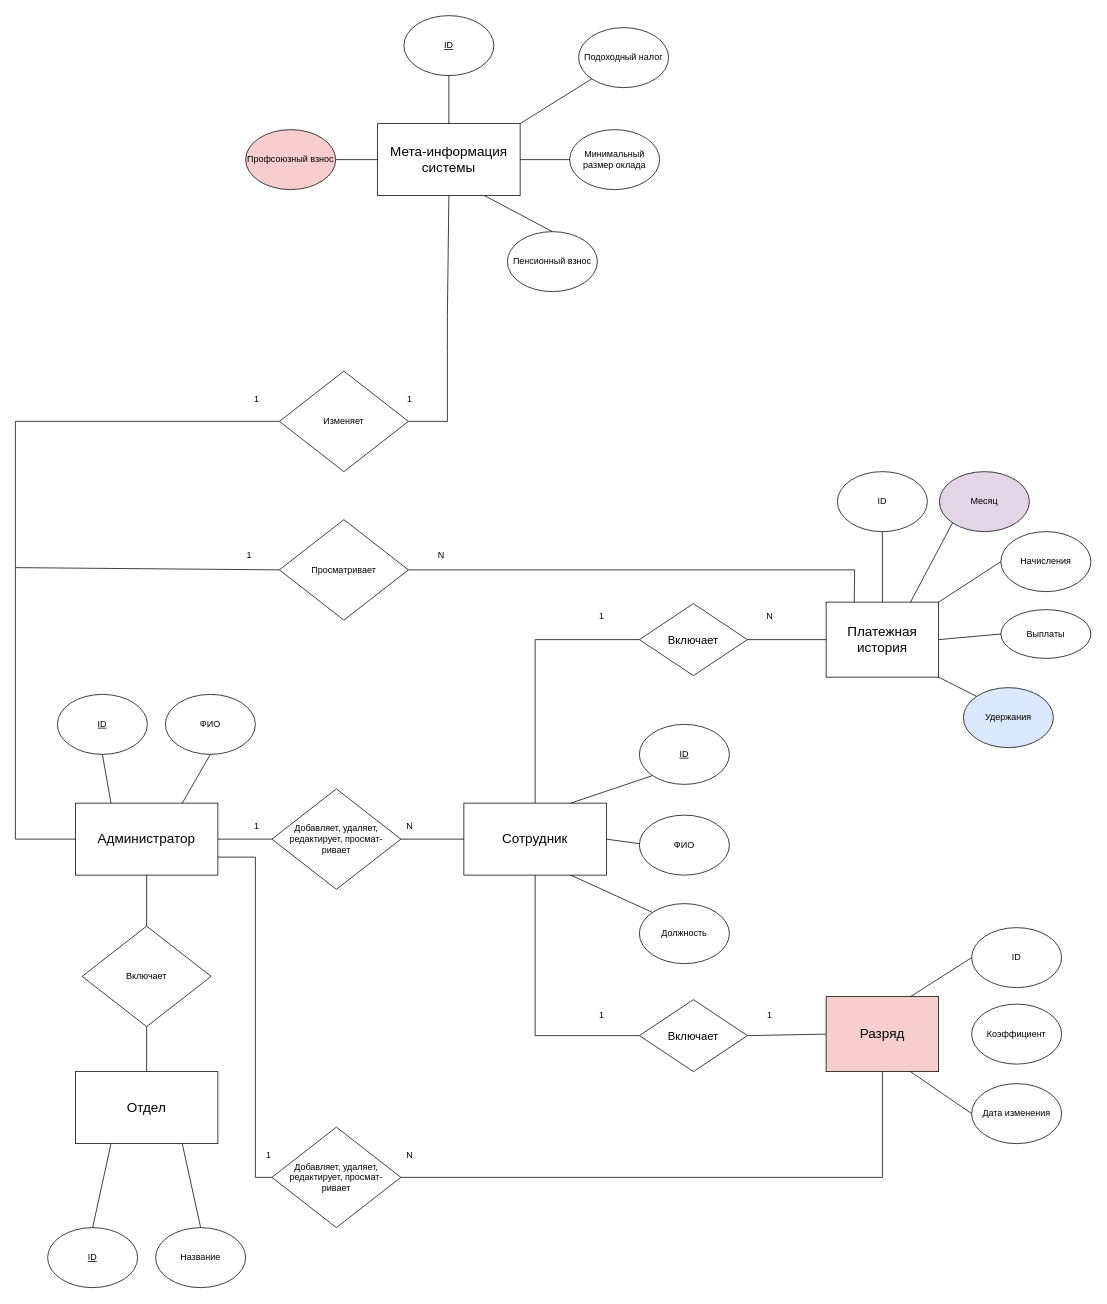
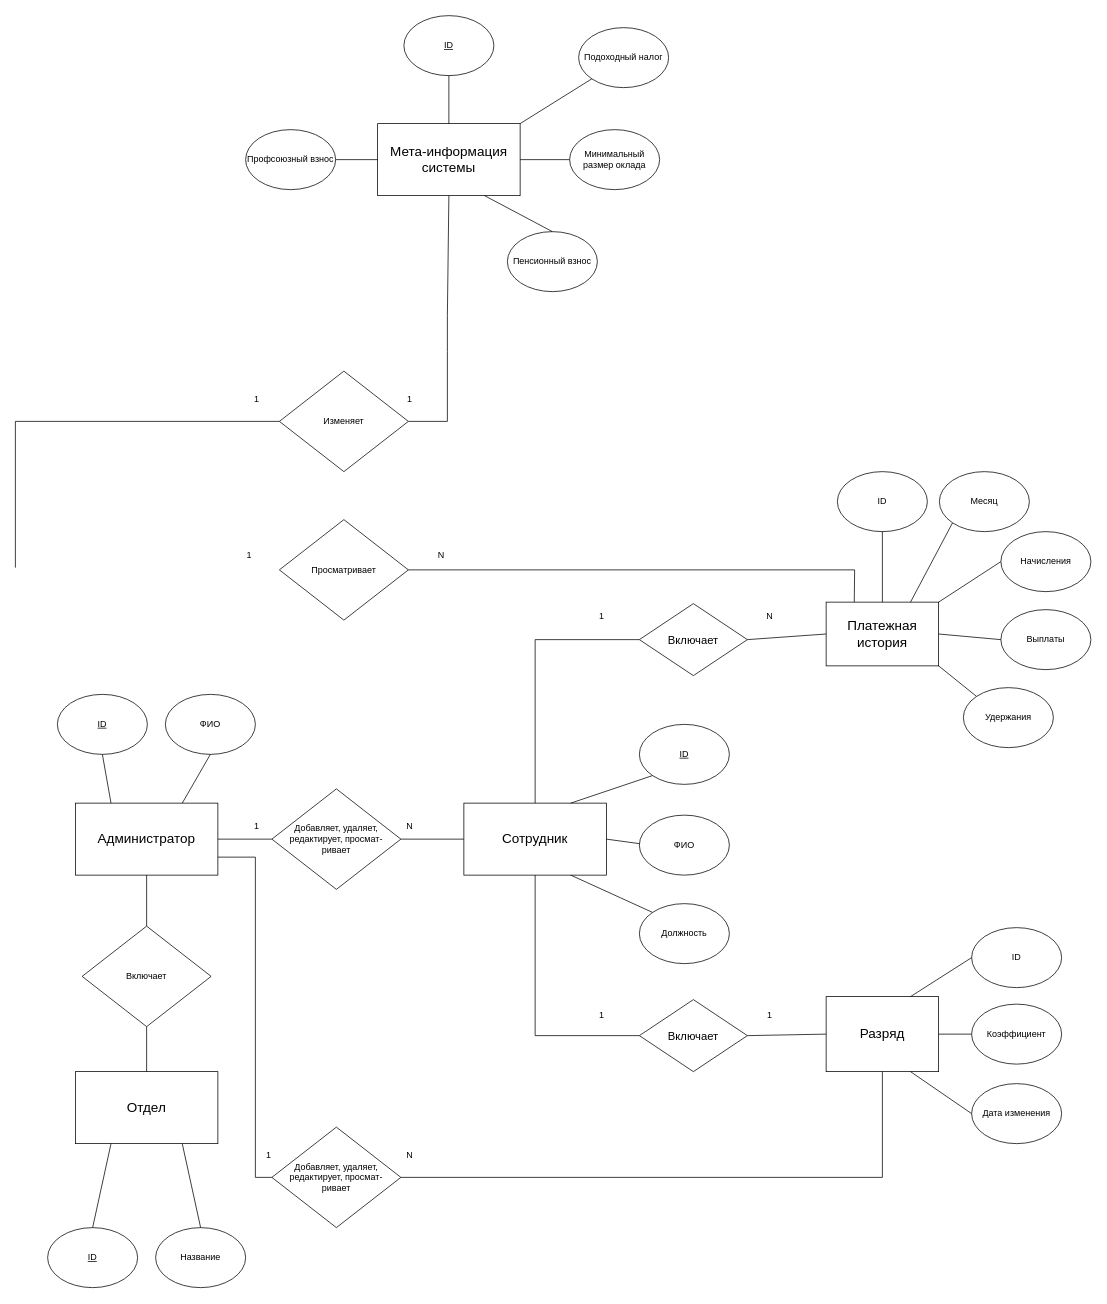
(291, 159) -> (291, 159)
(984, 501) -> (984, 501)
(15, 601) -> none
(1046, 634) -> (1046, 639)
(882, 639) -> (882, 634)
(1008, 717) -> (1008, 717)
(882, 1034) -> (882, 1034)
none -> (955, 1034)
